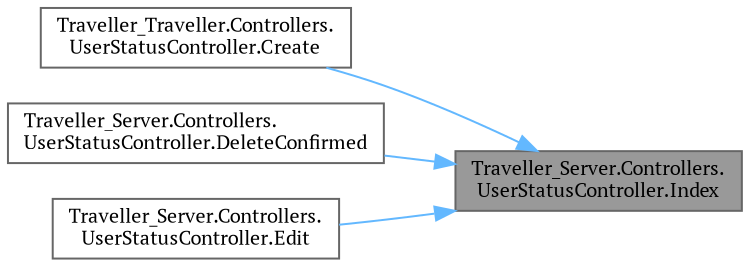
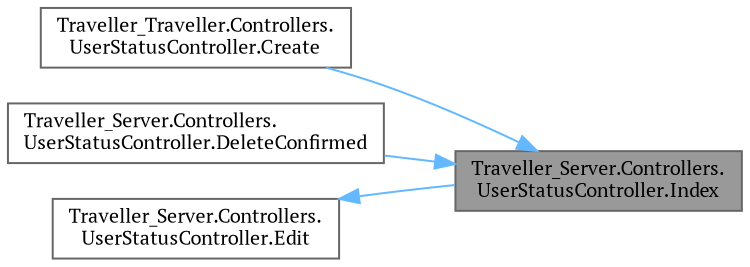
(387, 220) -> (407, 190)
